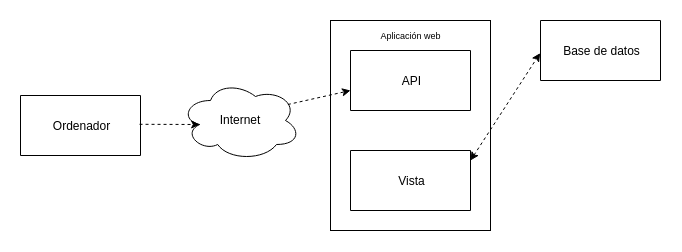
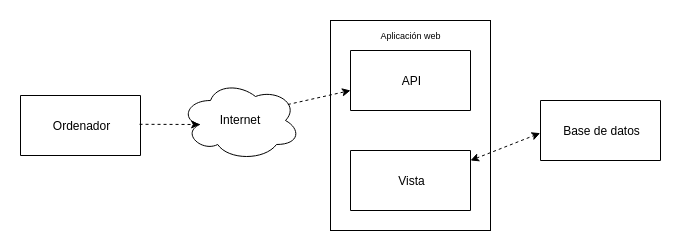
(601, 51) -> (601, 131)
